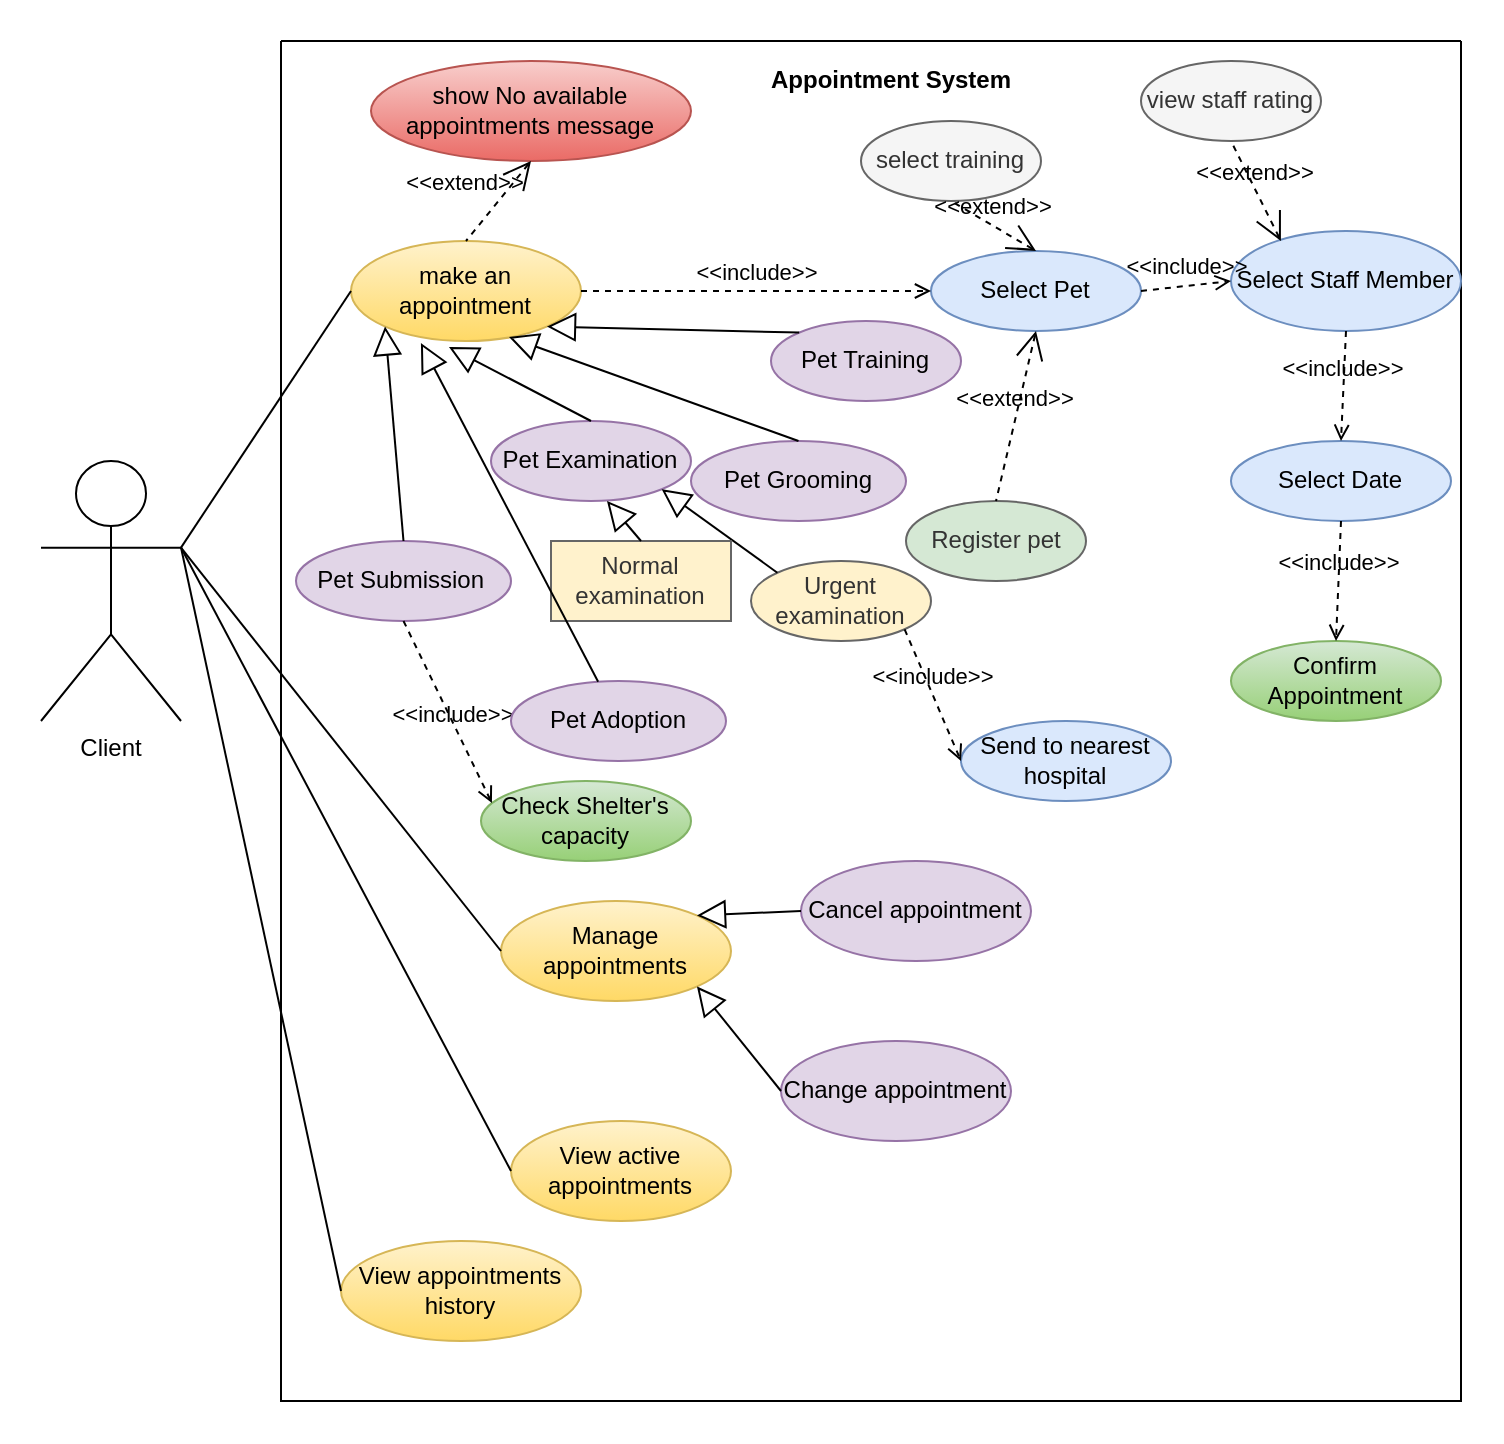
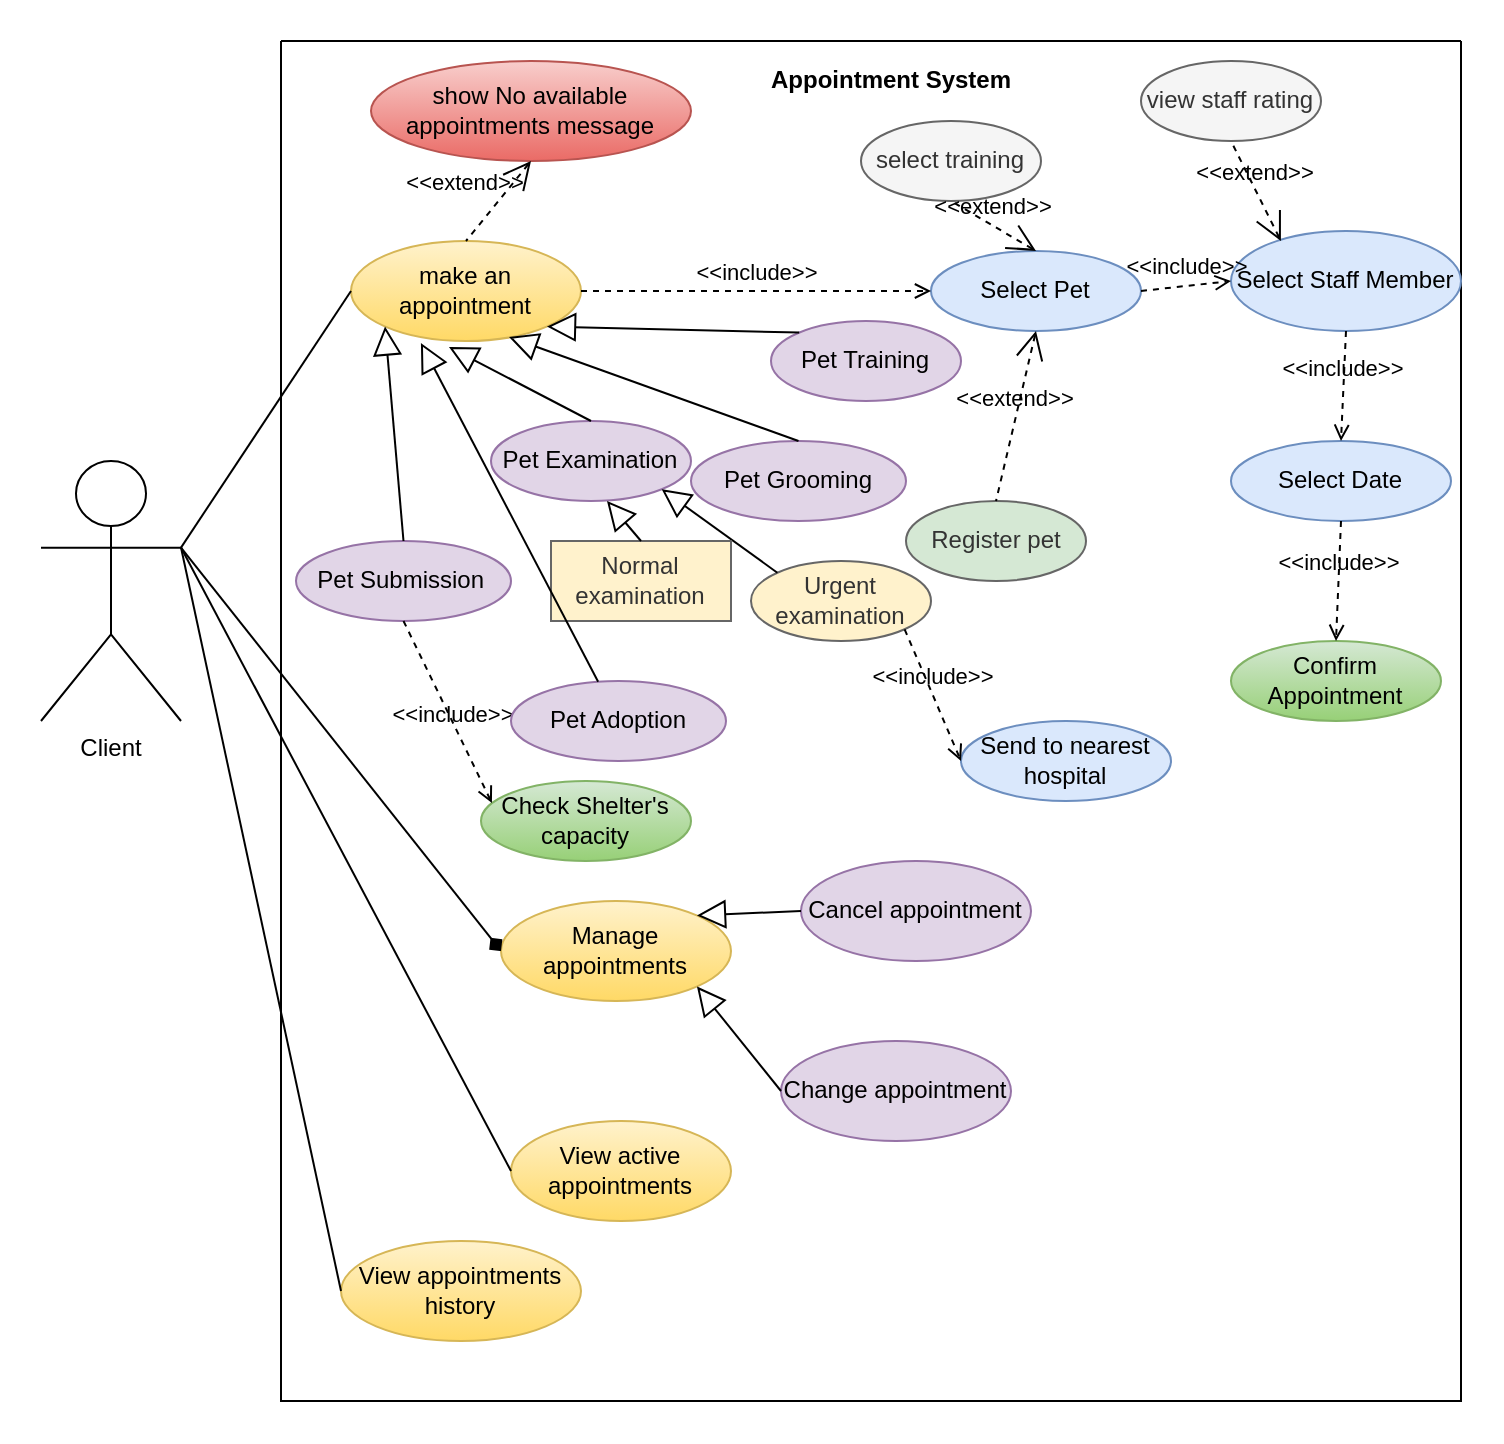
(495, 943) -> (490, 937)
